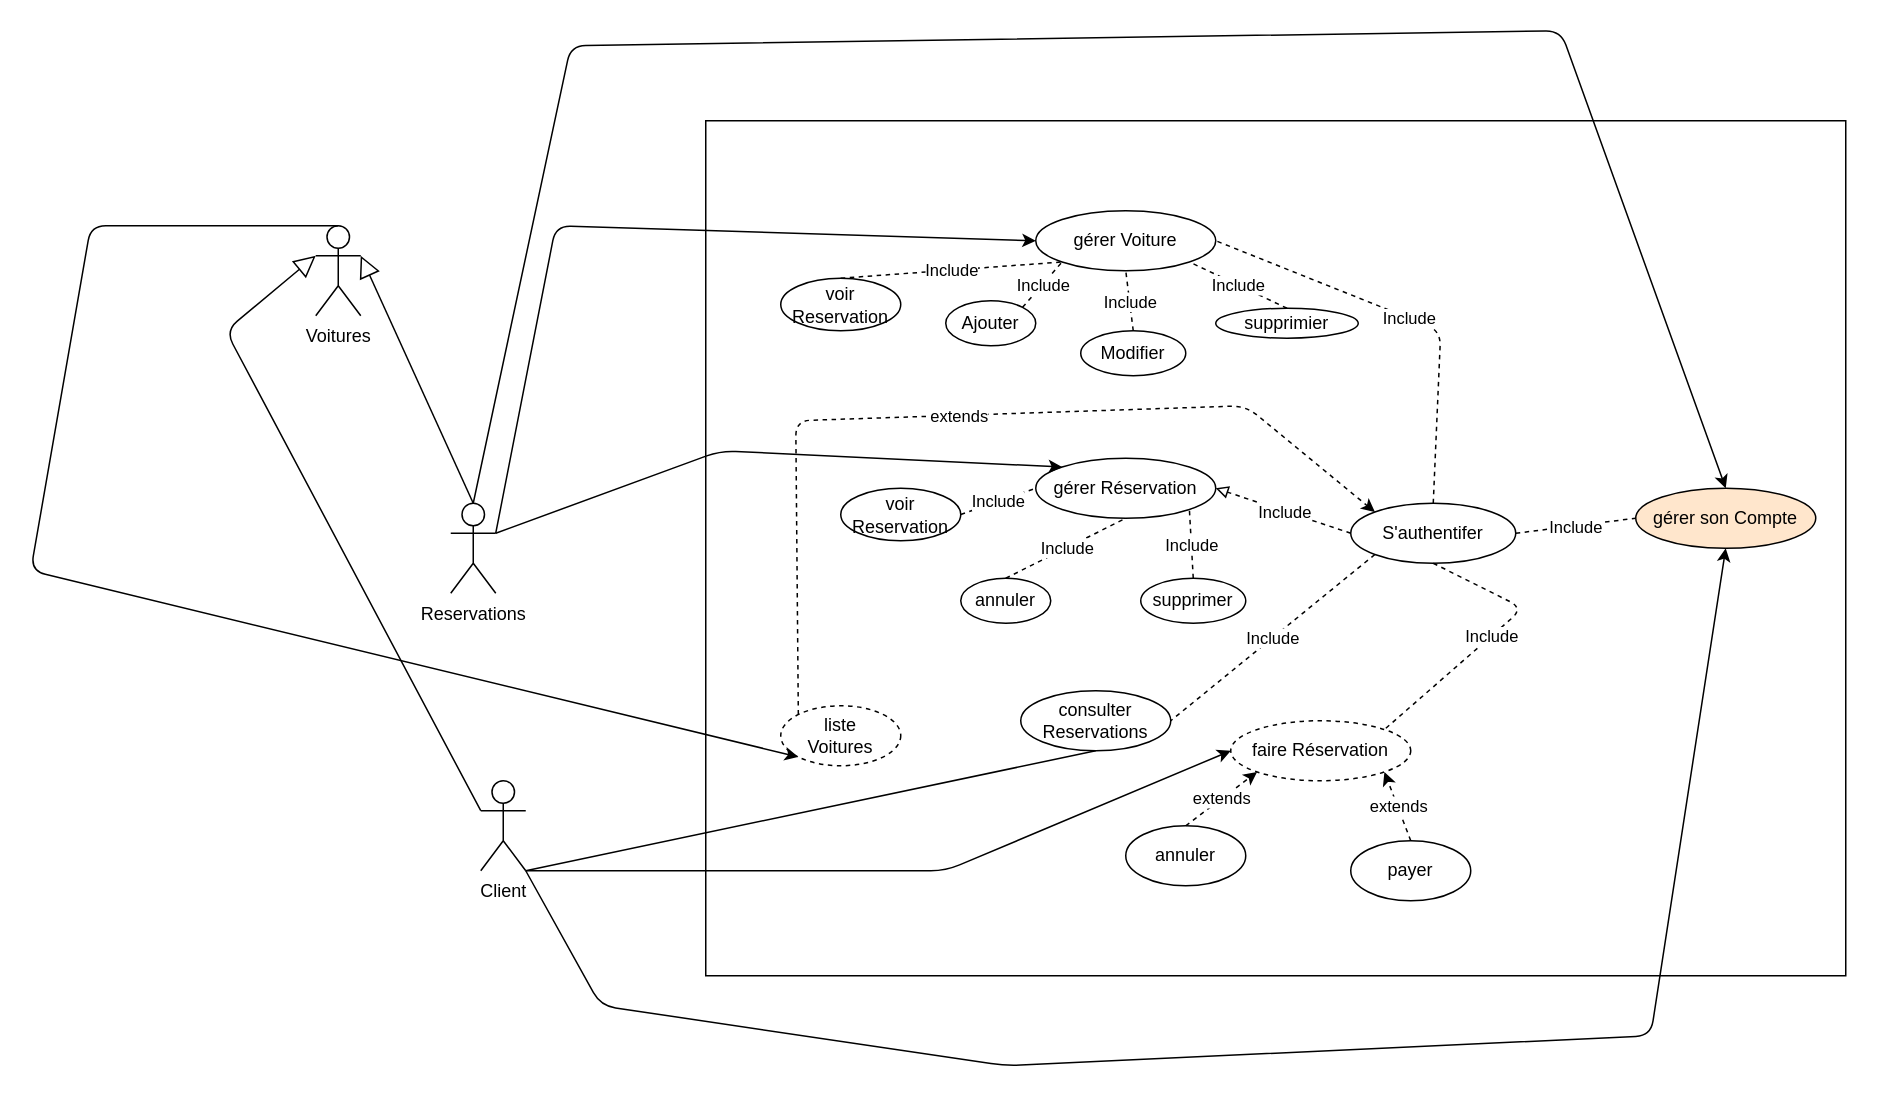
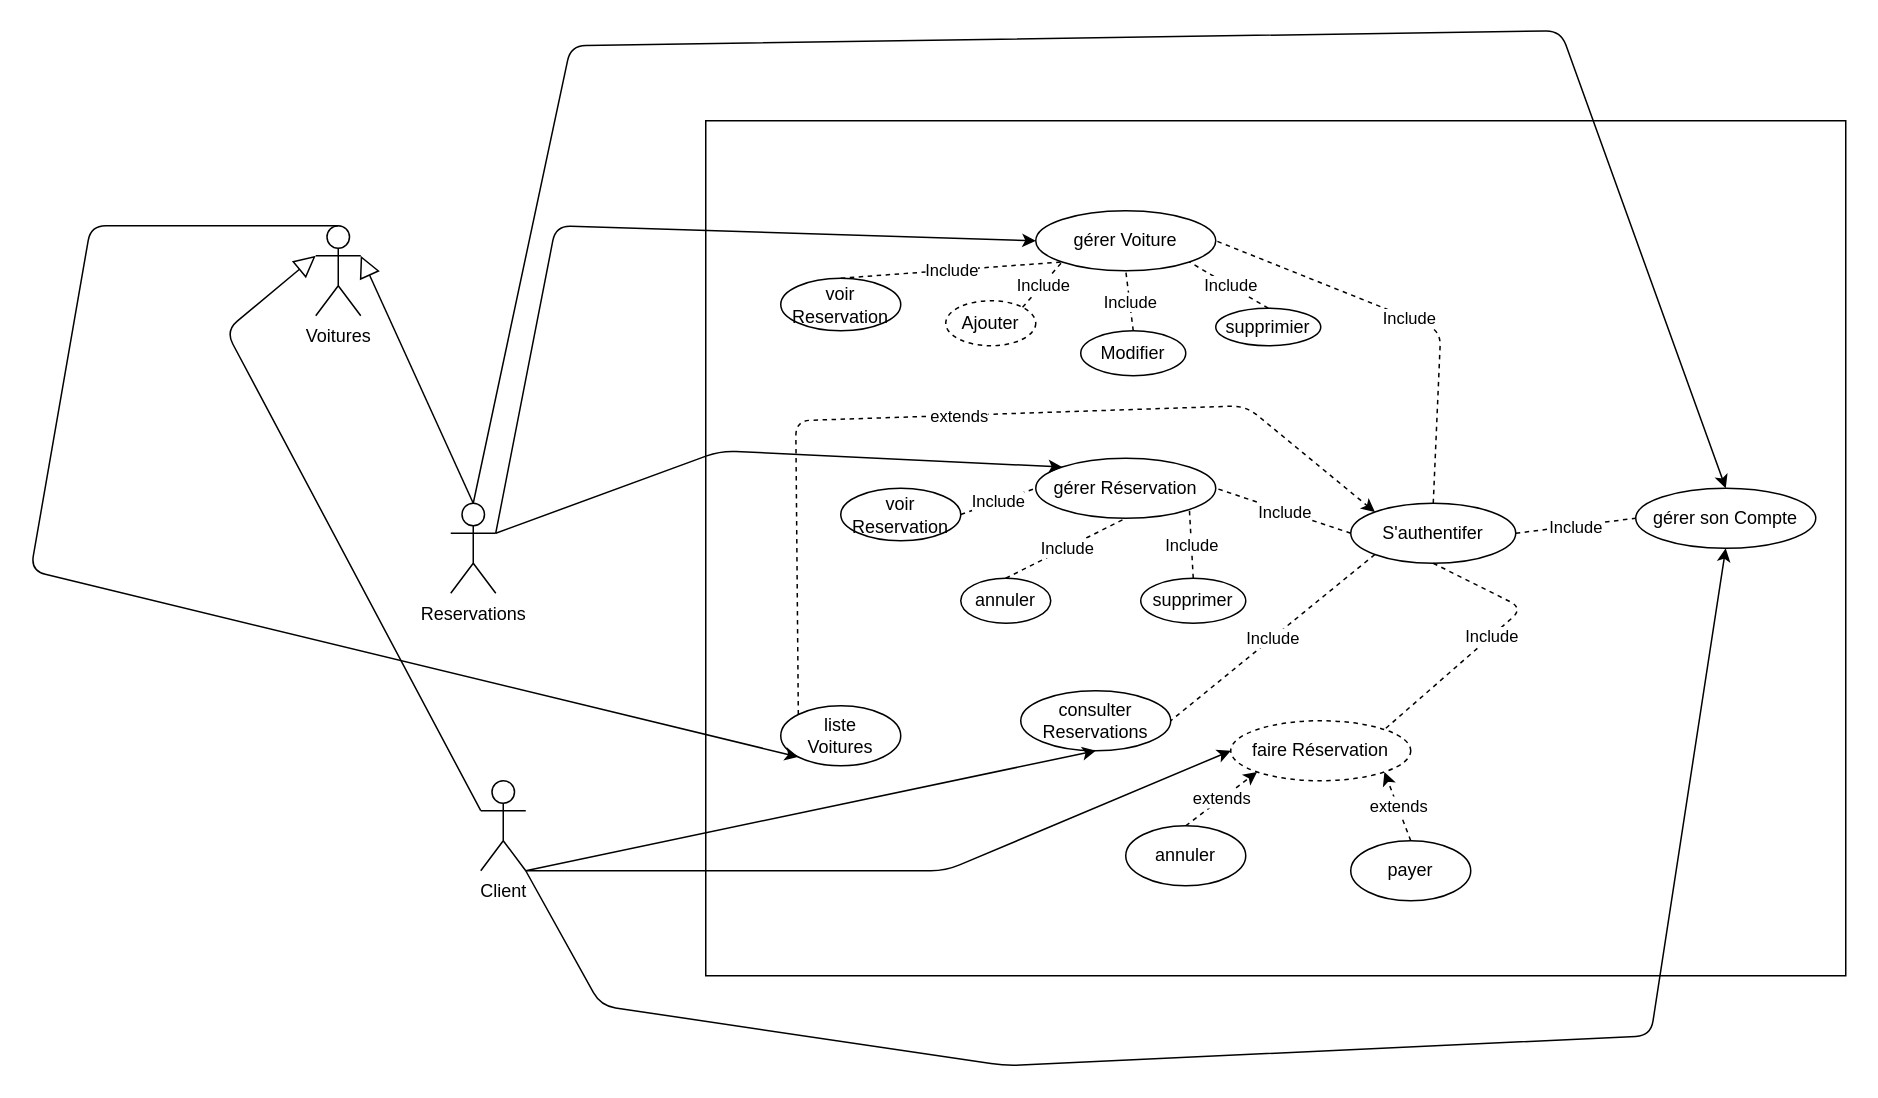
(991, 323) -> (991, 323)
(1287, 323) -> (1268, 327)
(1228, 492) -> (1222, 490)
(1726, 518) -> (1726, 518)
(841, 736) -> (841, 736)
(1089, 752) -> (1084, 753)
